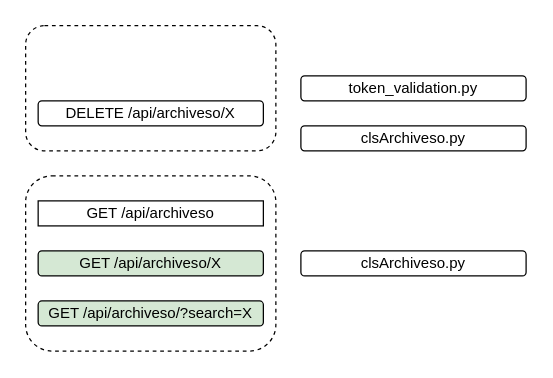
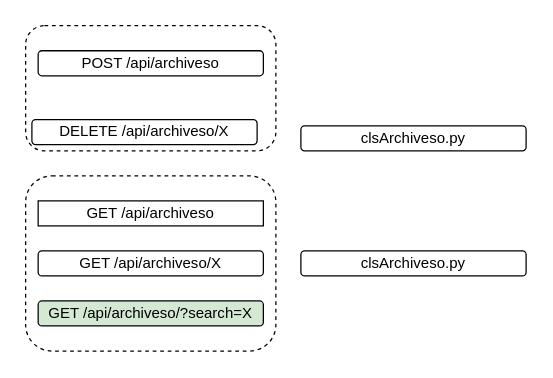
none -> (151, 63)
(413, 88) -> none
(151, 113) -> (144, 132)
(151, 263) -> (151, 263)
